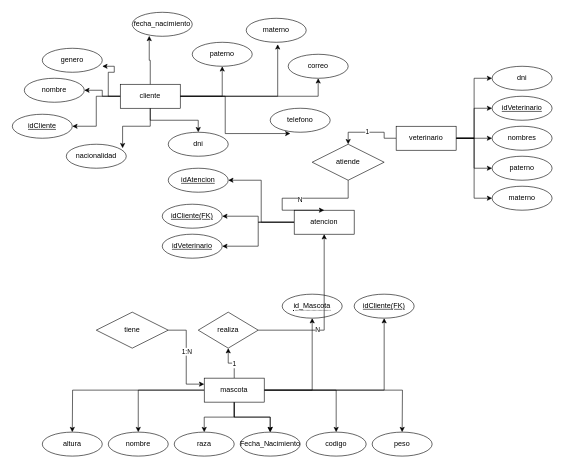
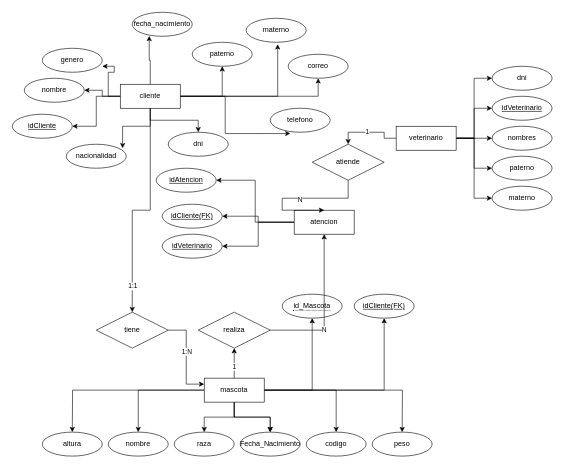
(198, 180) -> (186, 180)
none -> (132, 210)
(228, 330) -> (234, 330)
